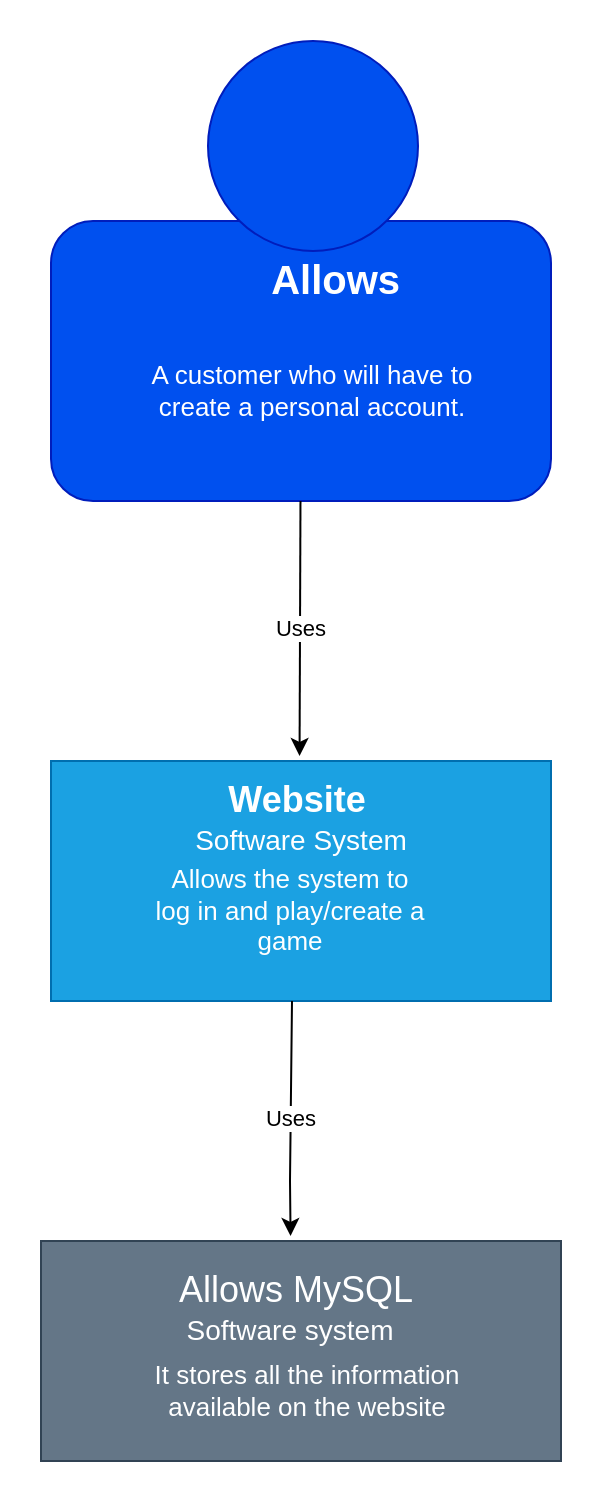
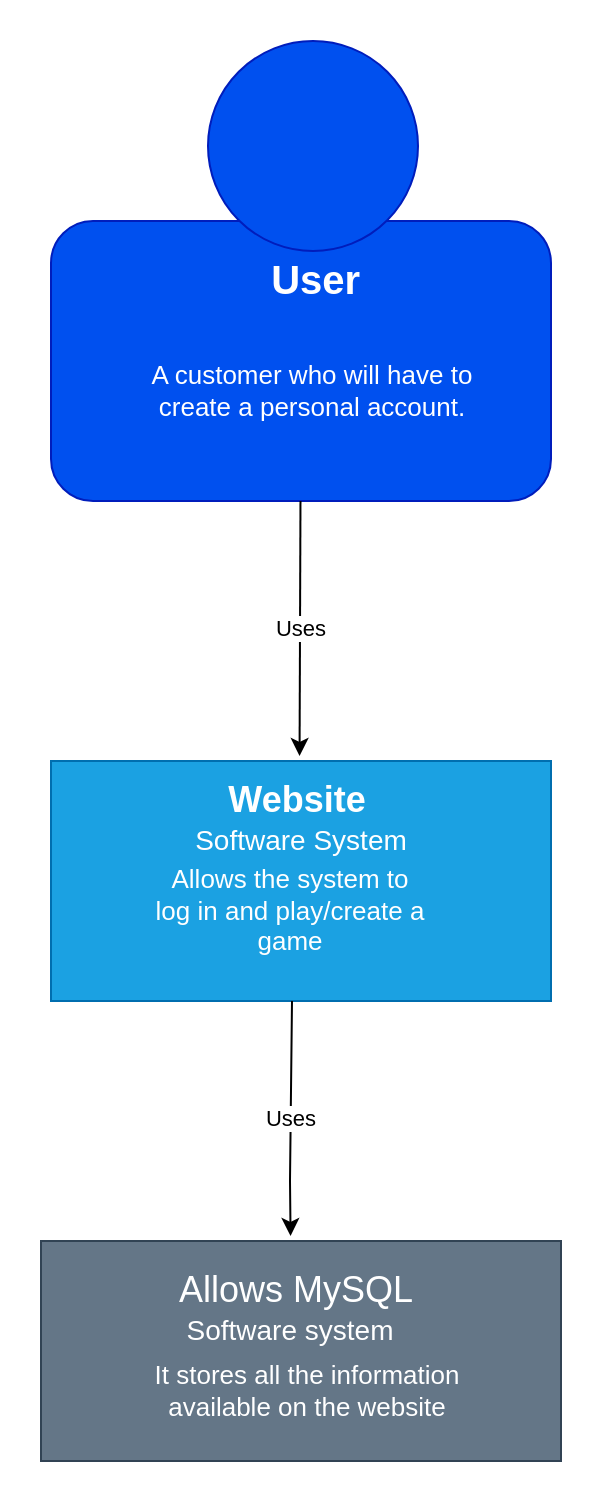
(195, 245) -> (188, 245)
